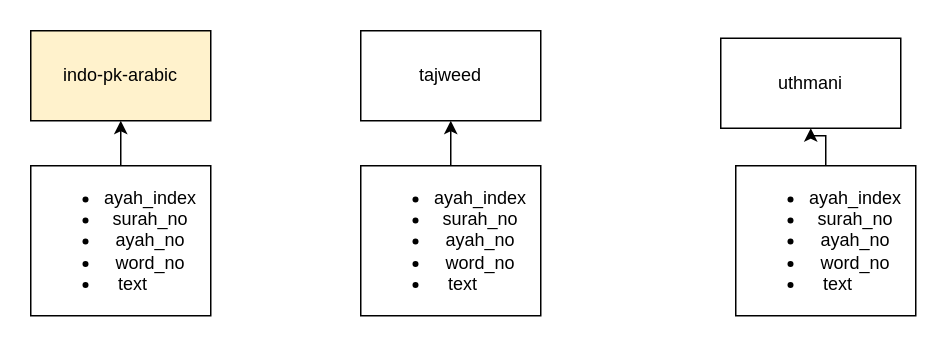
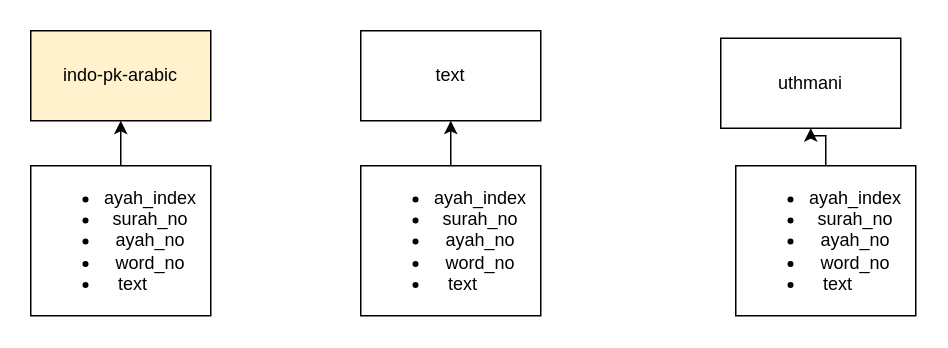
(451, 76) -> (451, 76)
